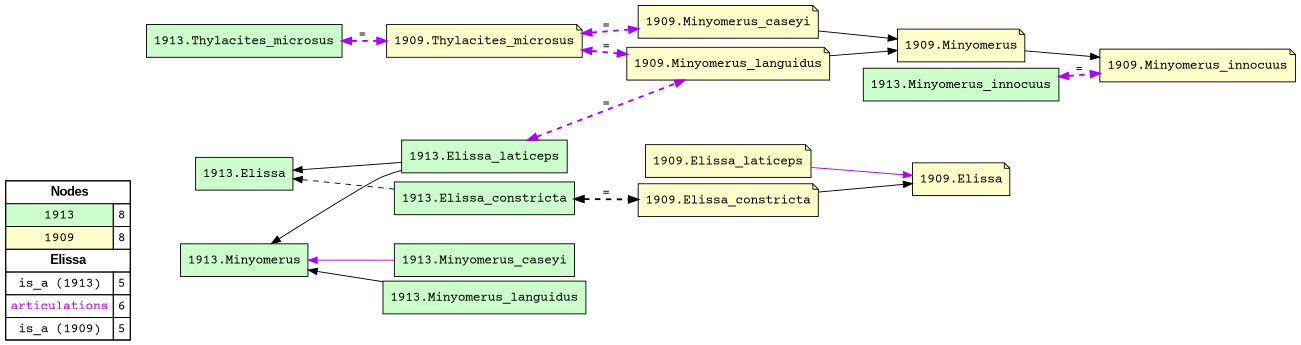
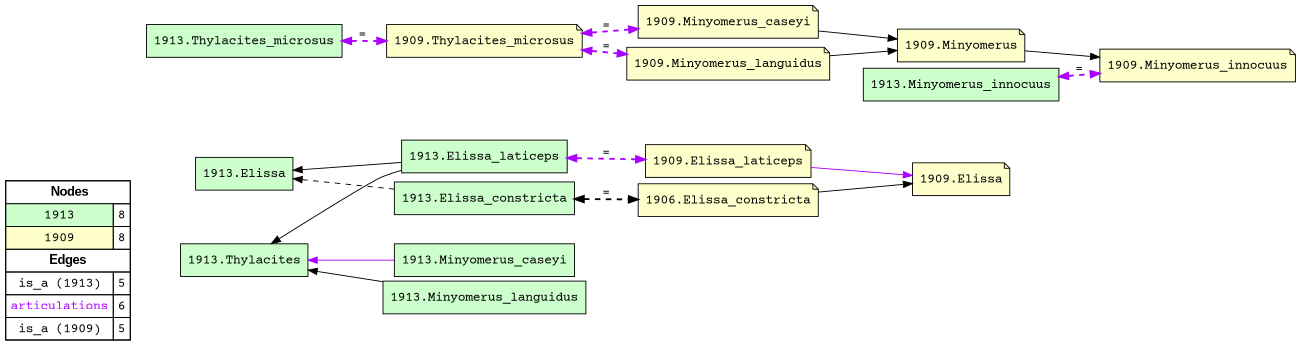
(606, 110) -> (606, 159)
(728, 200) -> (728, 200)
(68, 260) -> (68, 260)
(244, 260) -> (244, 260)
